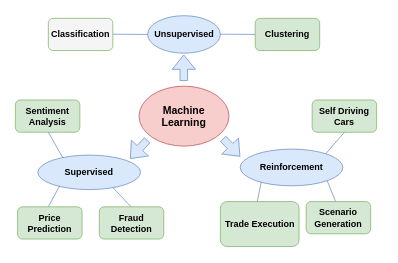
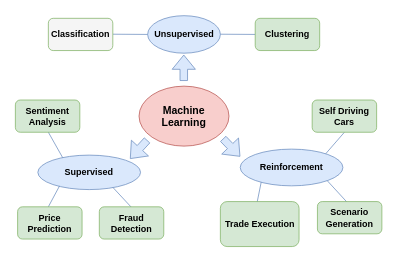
(339, 218) -> (350, 218)
